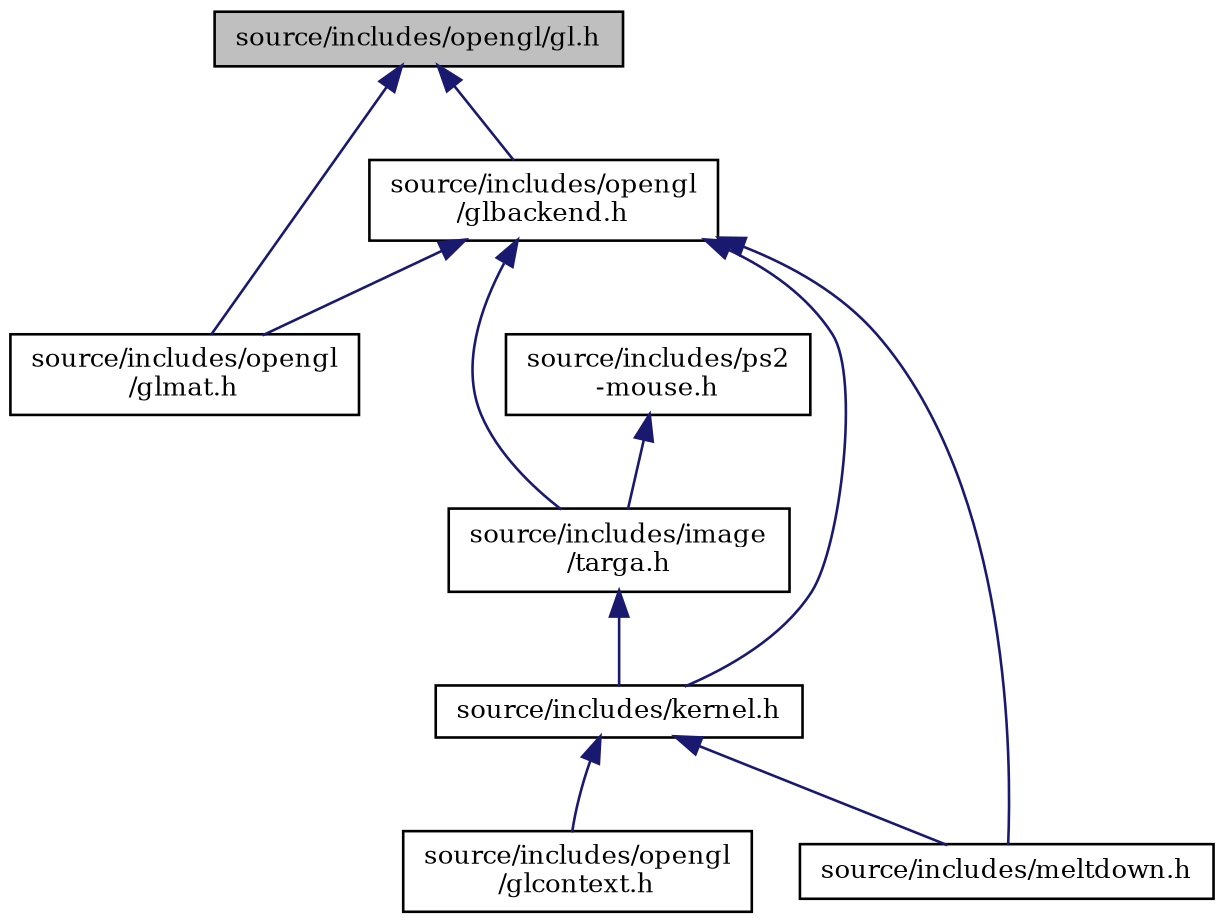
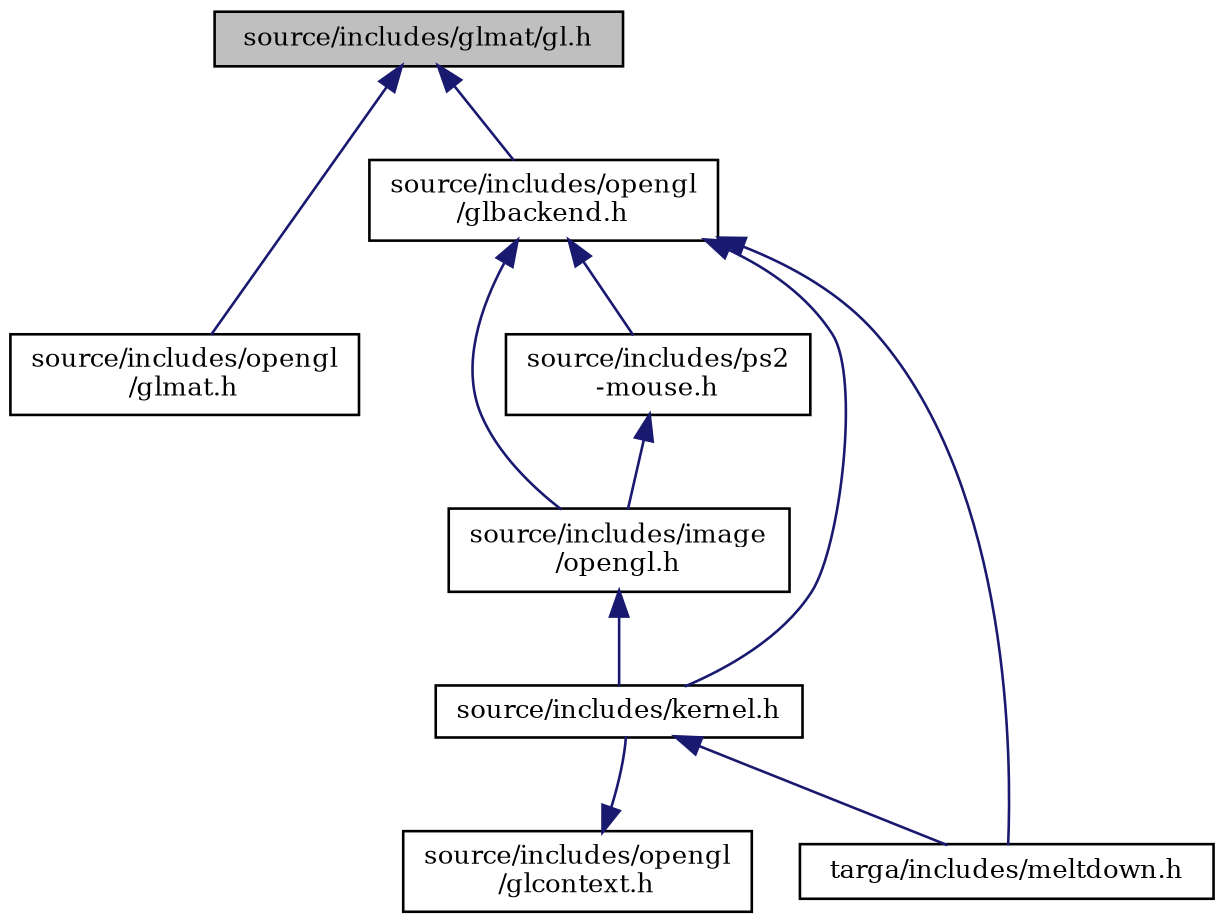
(419, 39) -> (419, 39)
(352, 293) -> (608, 299)
(619, 550) -> (619, 550)
(580, 796) -> (621, 772)
(1007, 871) -> (1007, 871)
